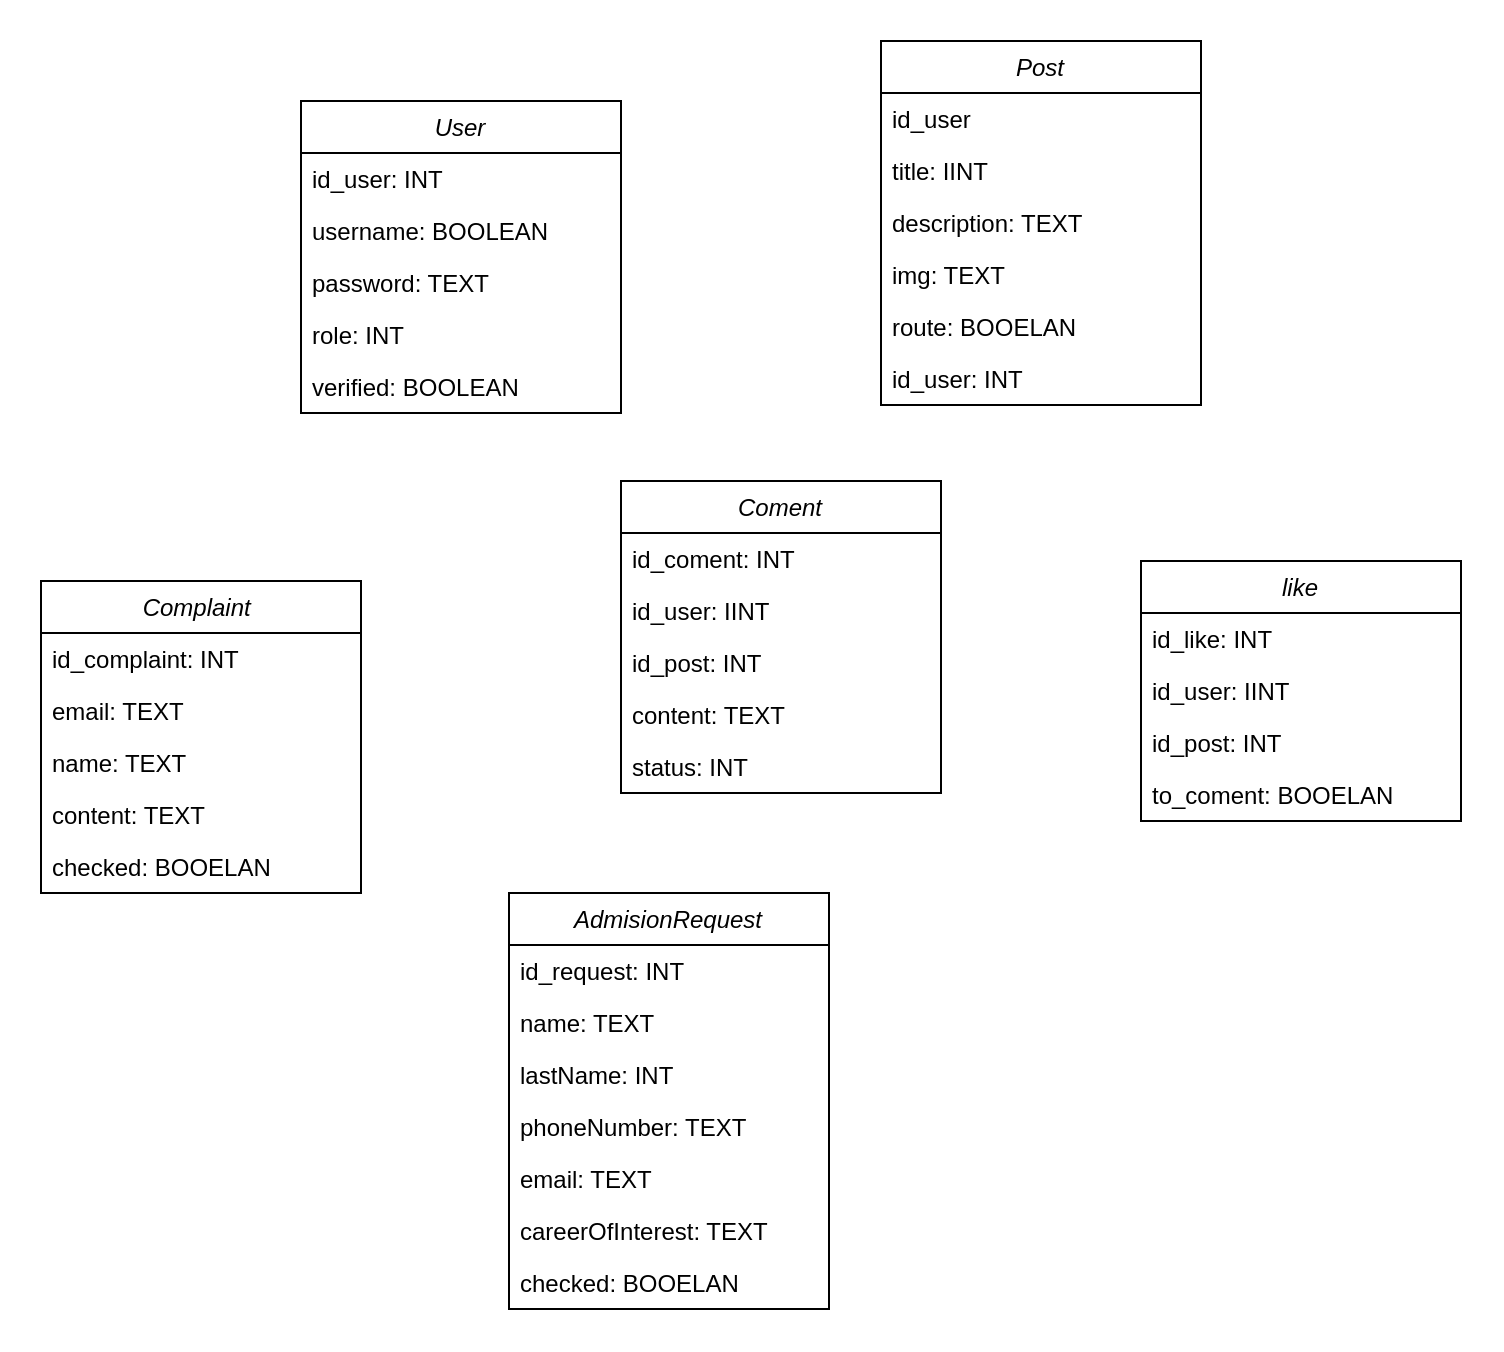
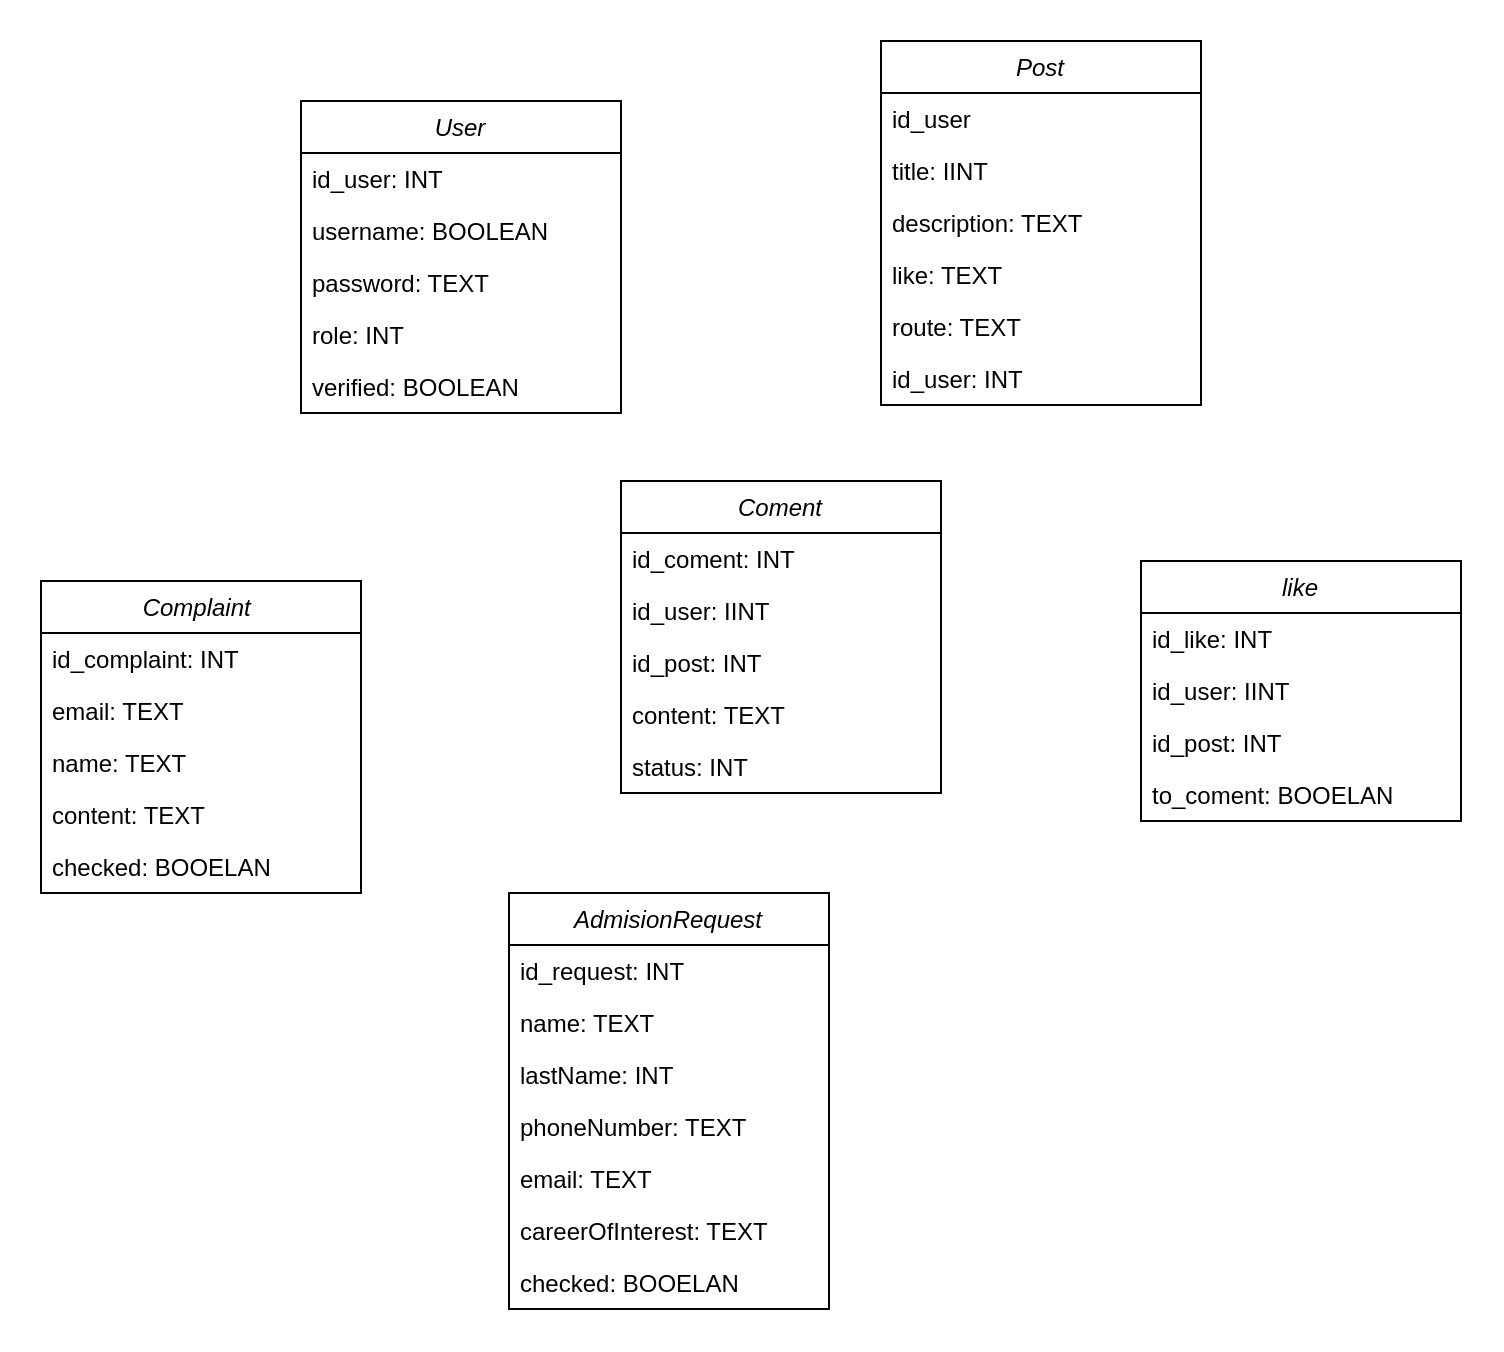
(943, 276) -> (947, 276)
(980, 328) -> (960, 328)
